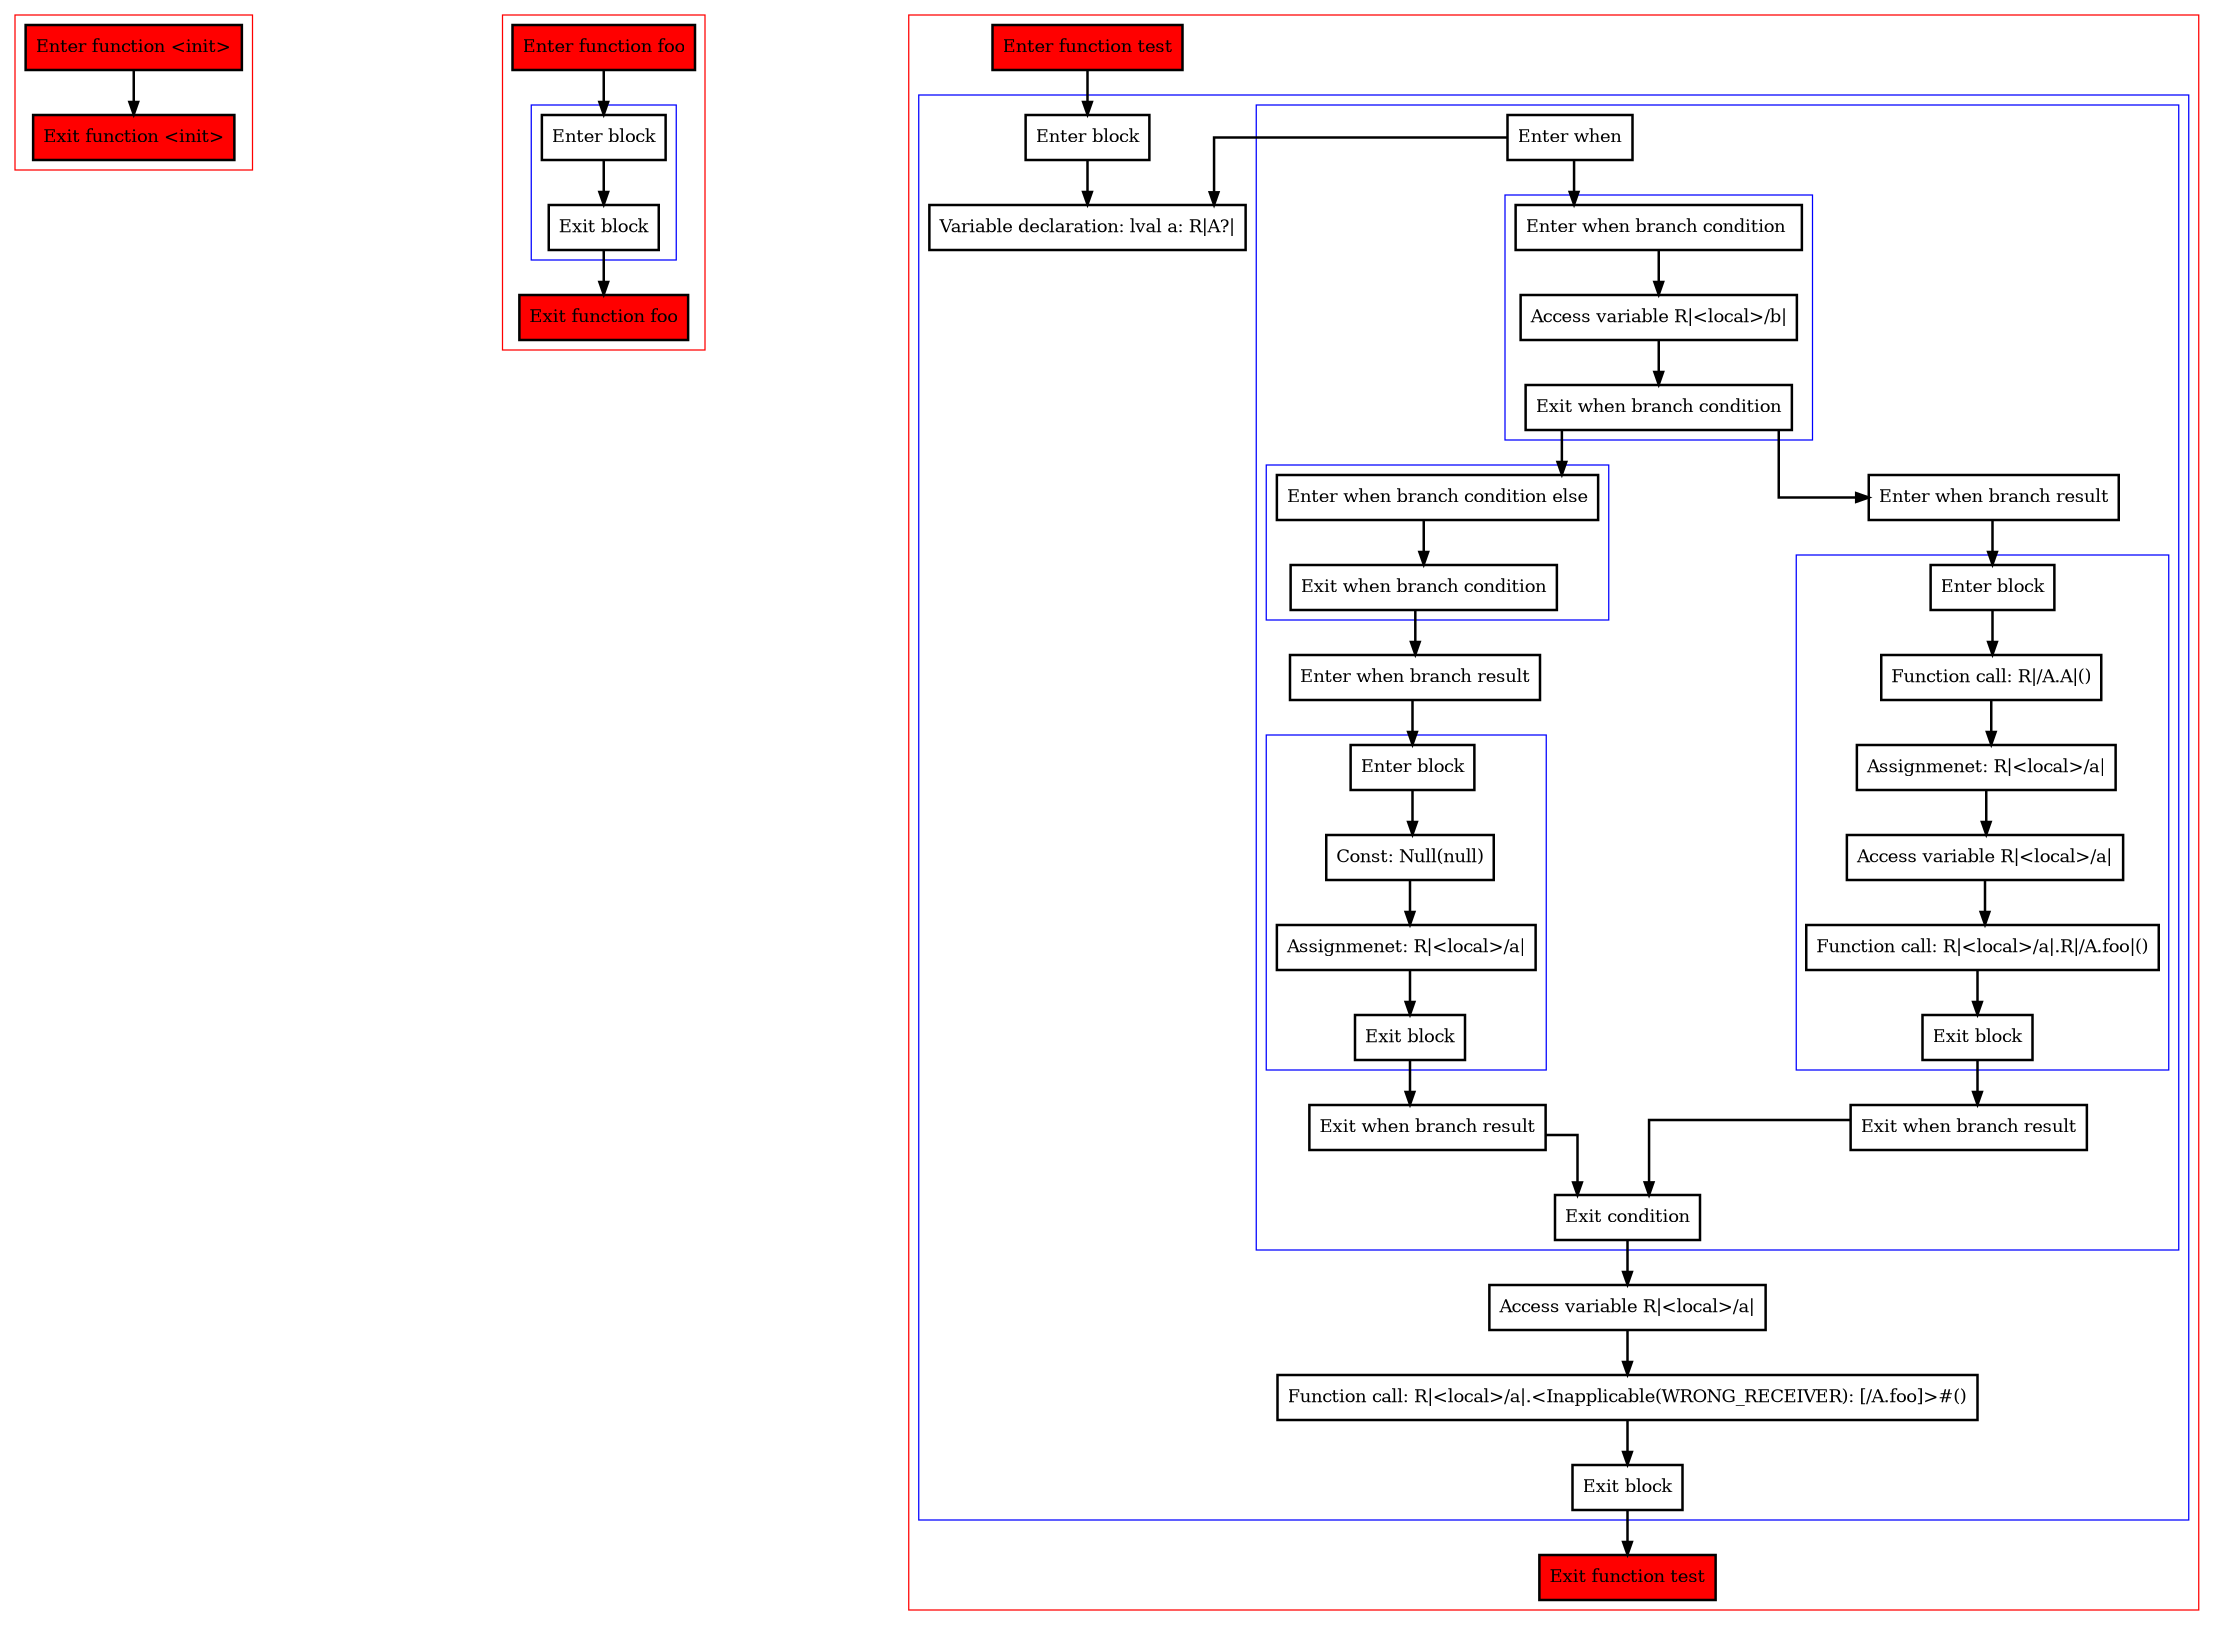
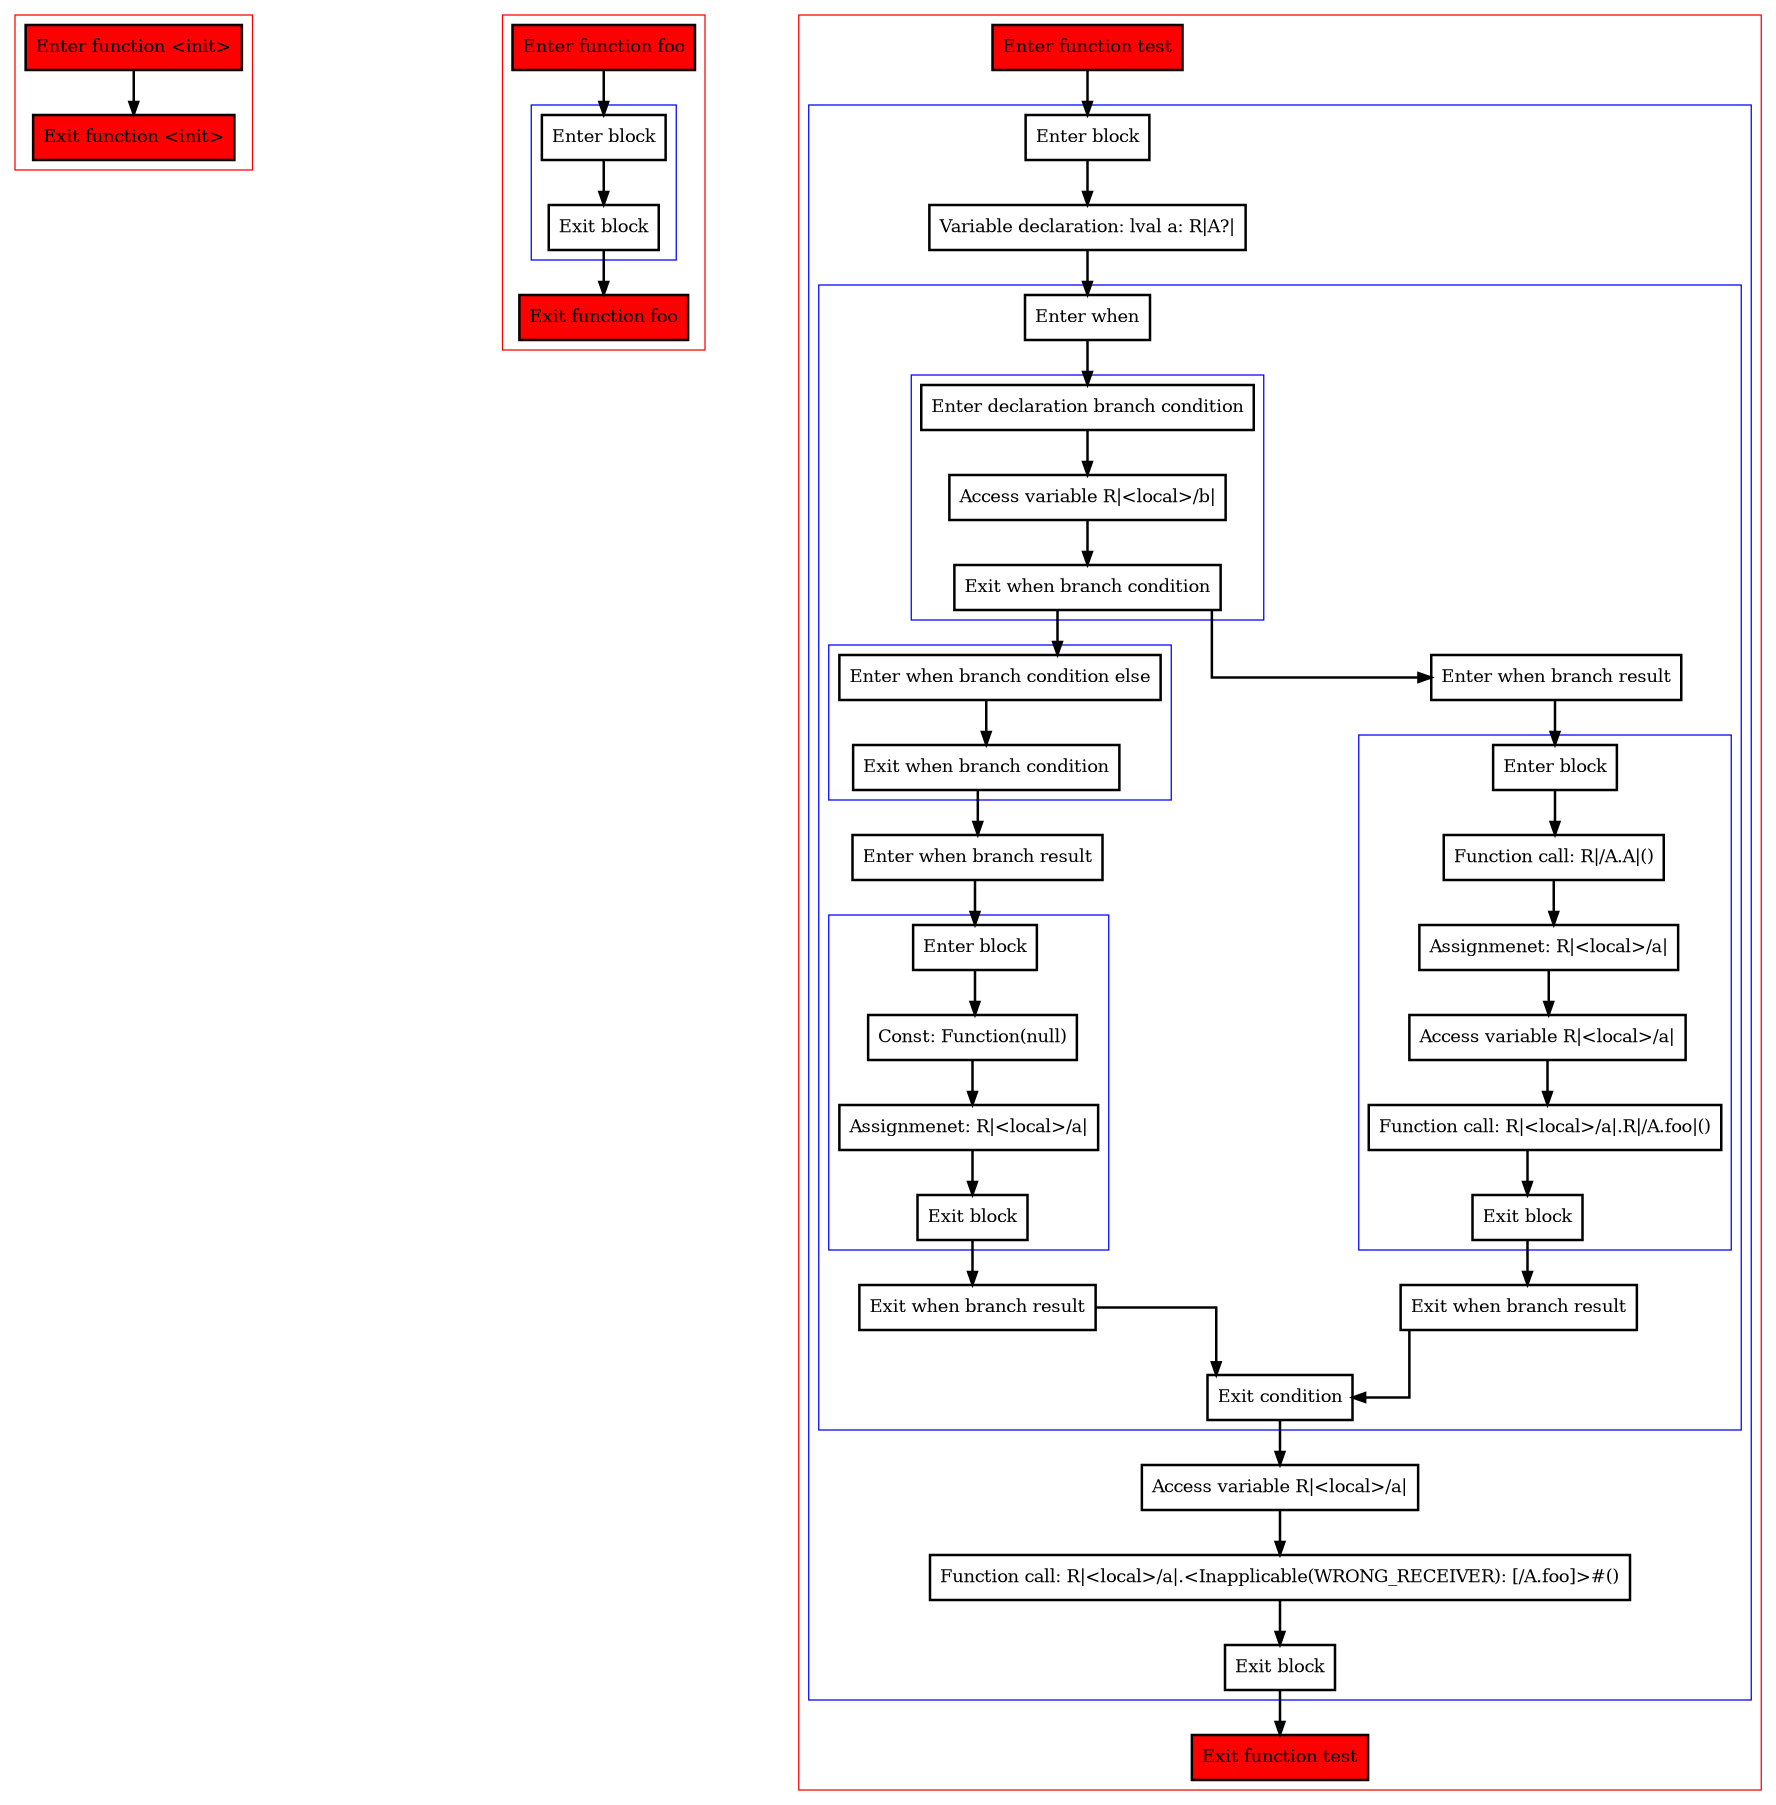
(1333, 138) -> (1088, 266)
(1659, 228) -> (1088, 408)
(1410, 858) -> (972, 1038)
